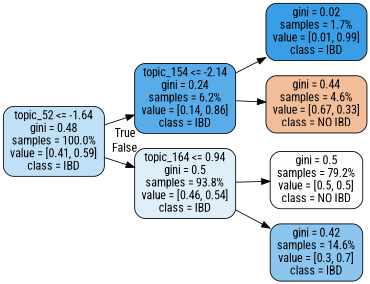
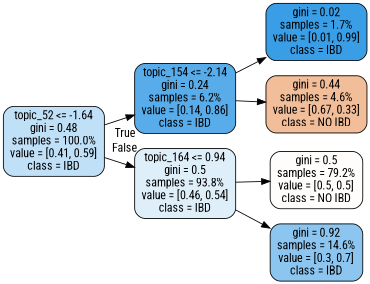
(316, 252) -> (316, 252)
